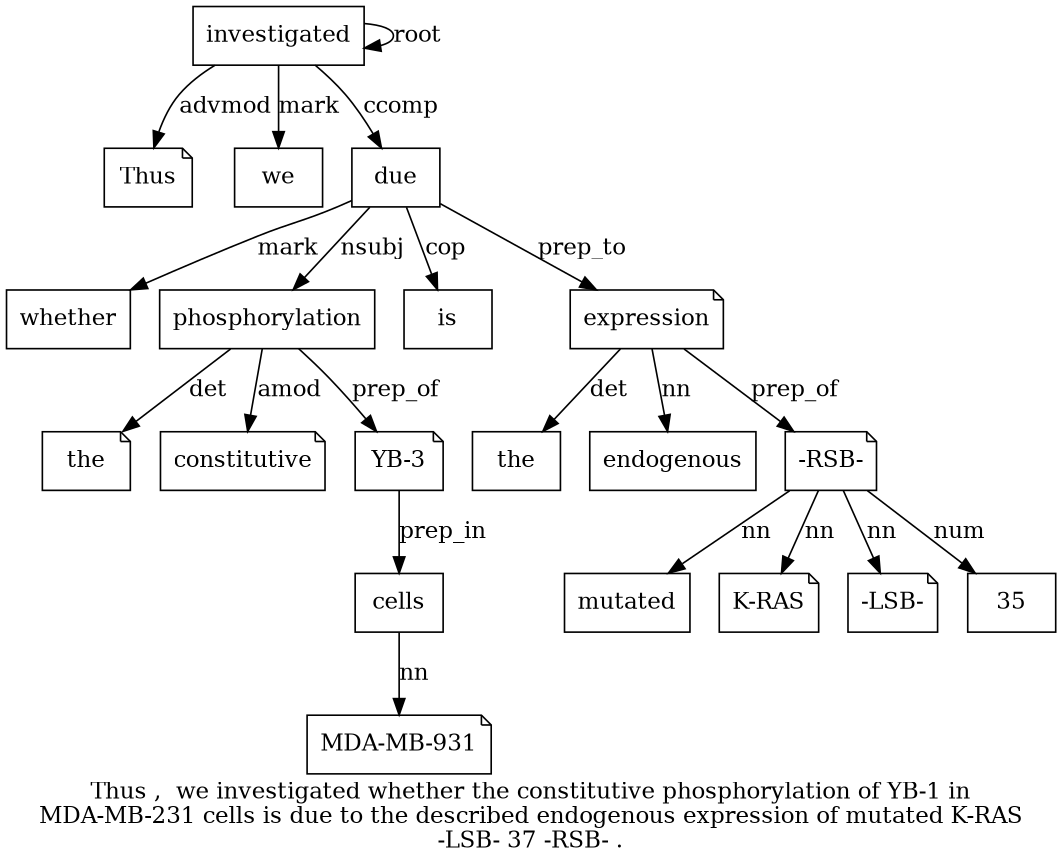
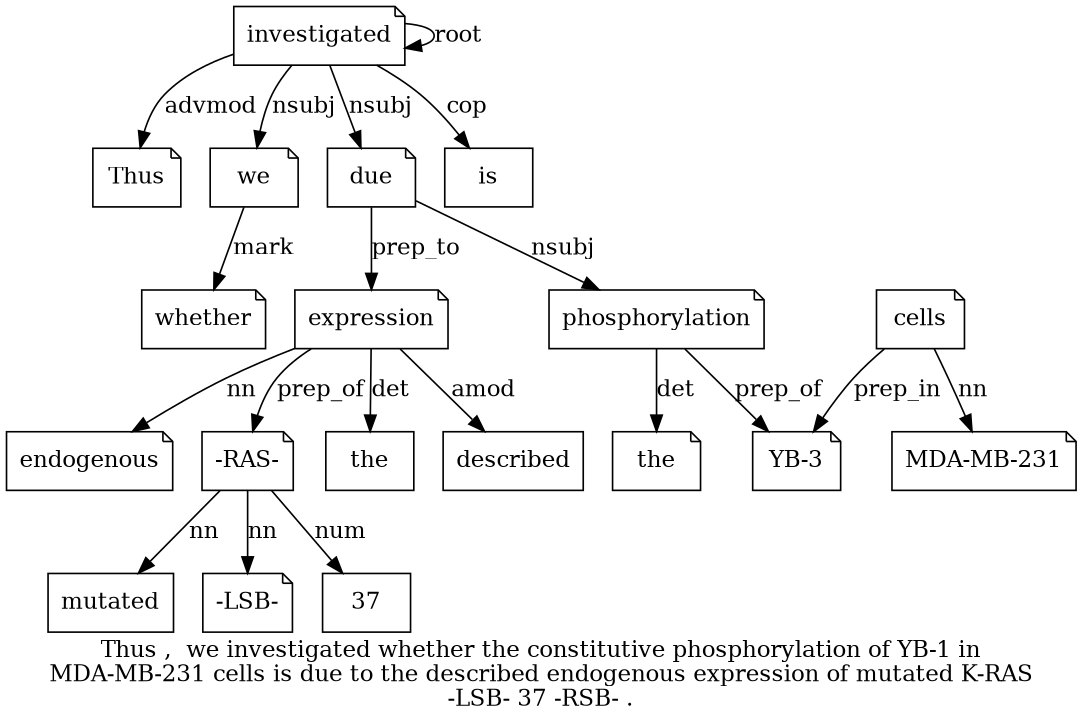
(279, 36) -> (319, 36)
(309, 107) -> (305, 107)
(401, 107) -> (381, 107)
(279, 178) -> (254, 178)
(396, 178) -> (371, 178)
(248, 240) -> (232, 241)
(419, 241) -> (422, 96)
(68, 319) -> (204, 319)
(267, 319) -> (657, 319)
(243, 461) -> none
none -> (513, 461)
(673, 461) -> (90, 461)
(831, 461) -> (248, 461)
(399, 524) -> (851, 381)
(399, 603) -> (920, 319)
(769, 603) -> none
(1012, 603) -> (367, 603)
(399, 745) -> (984, 461)
